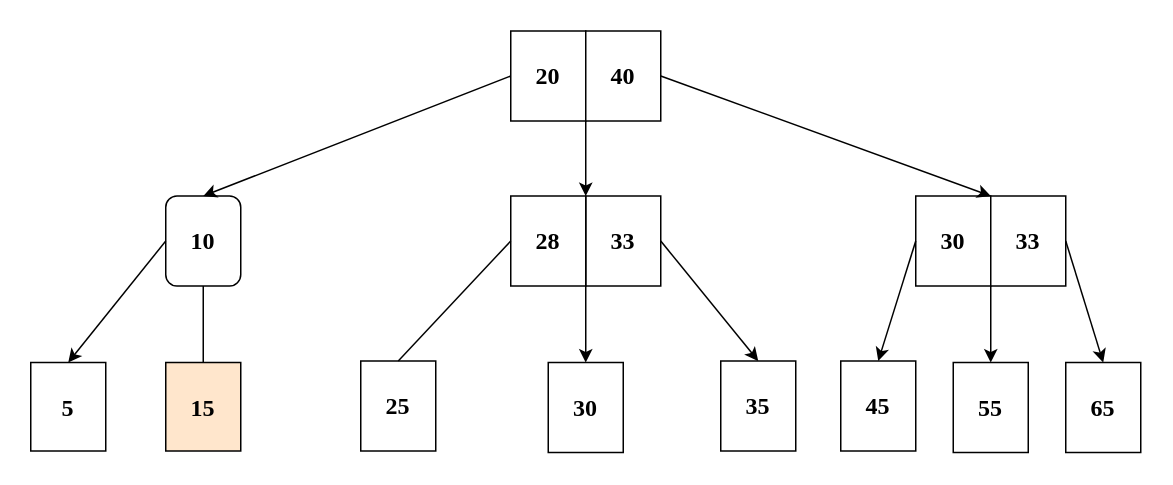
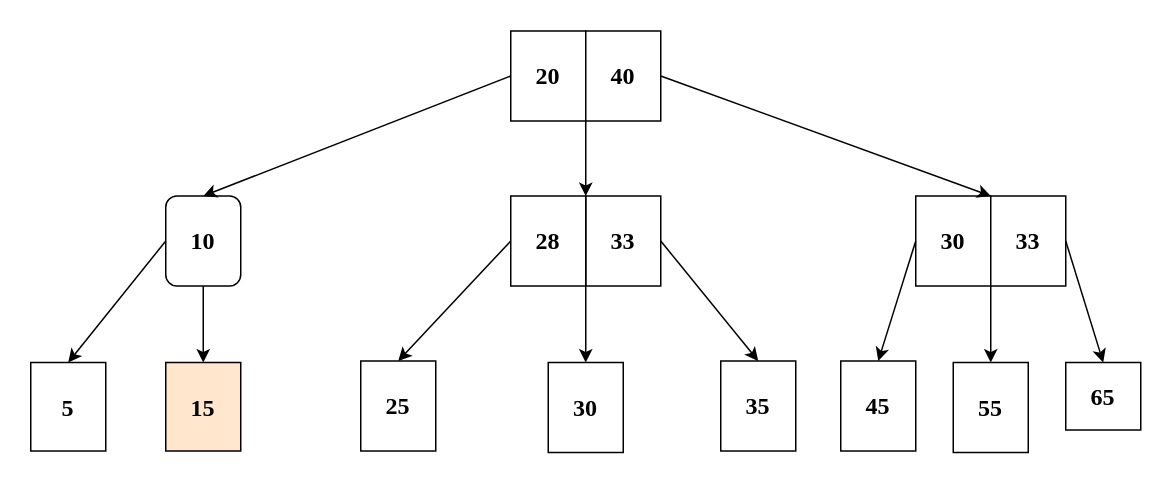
(203, 355) -> (203, 351)
(403, 356) -> (406, 352)
(1103, 407) -> (1103, 396)
